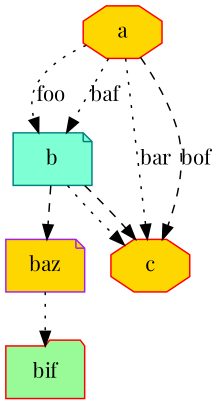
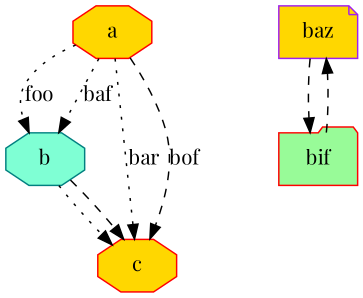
(53, 159) -> (45, 159)
(49, 205) -> (328, 103)
(45, 312) -> (308, 88)
